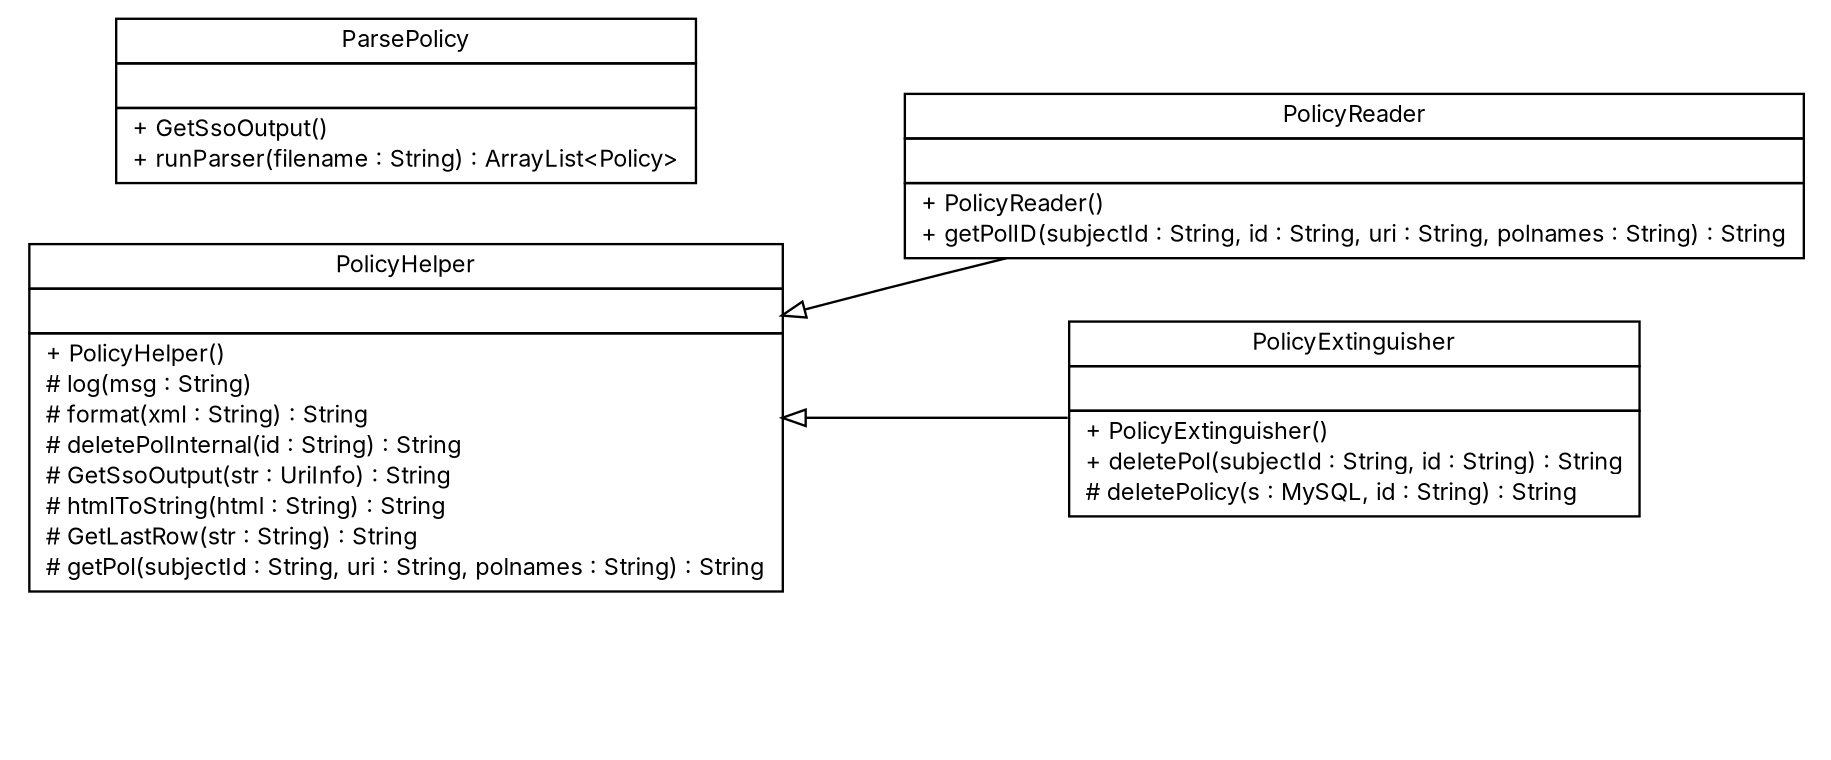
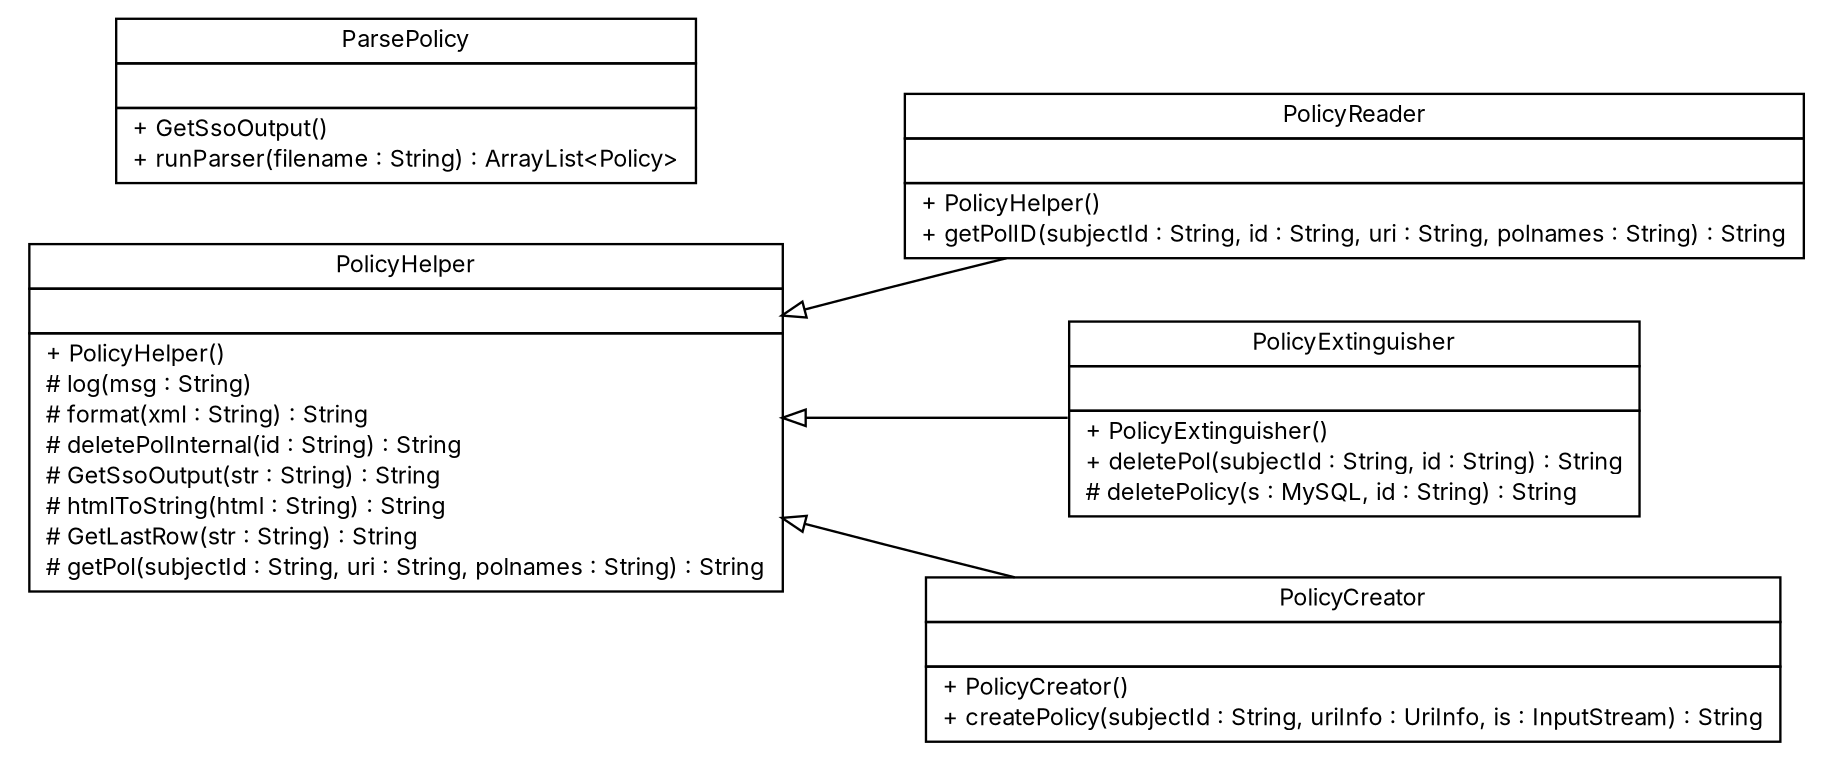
(1014, 204) -> (1012, 204)
(249, 476) -> (244, 476)
none -> (1353, 660)
